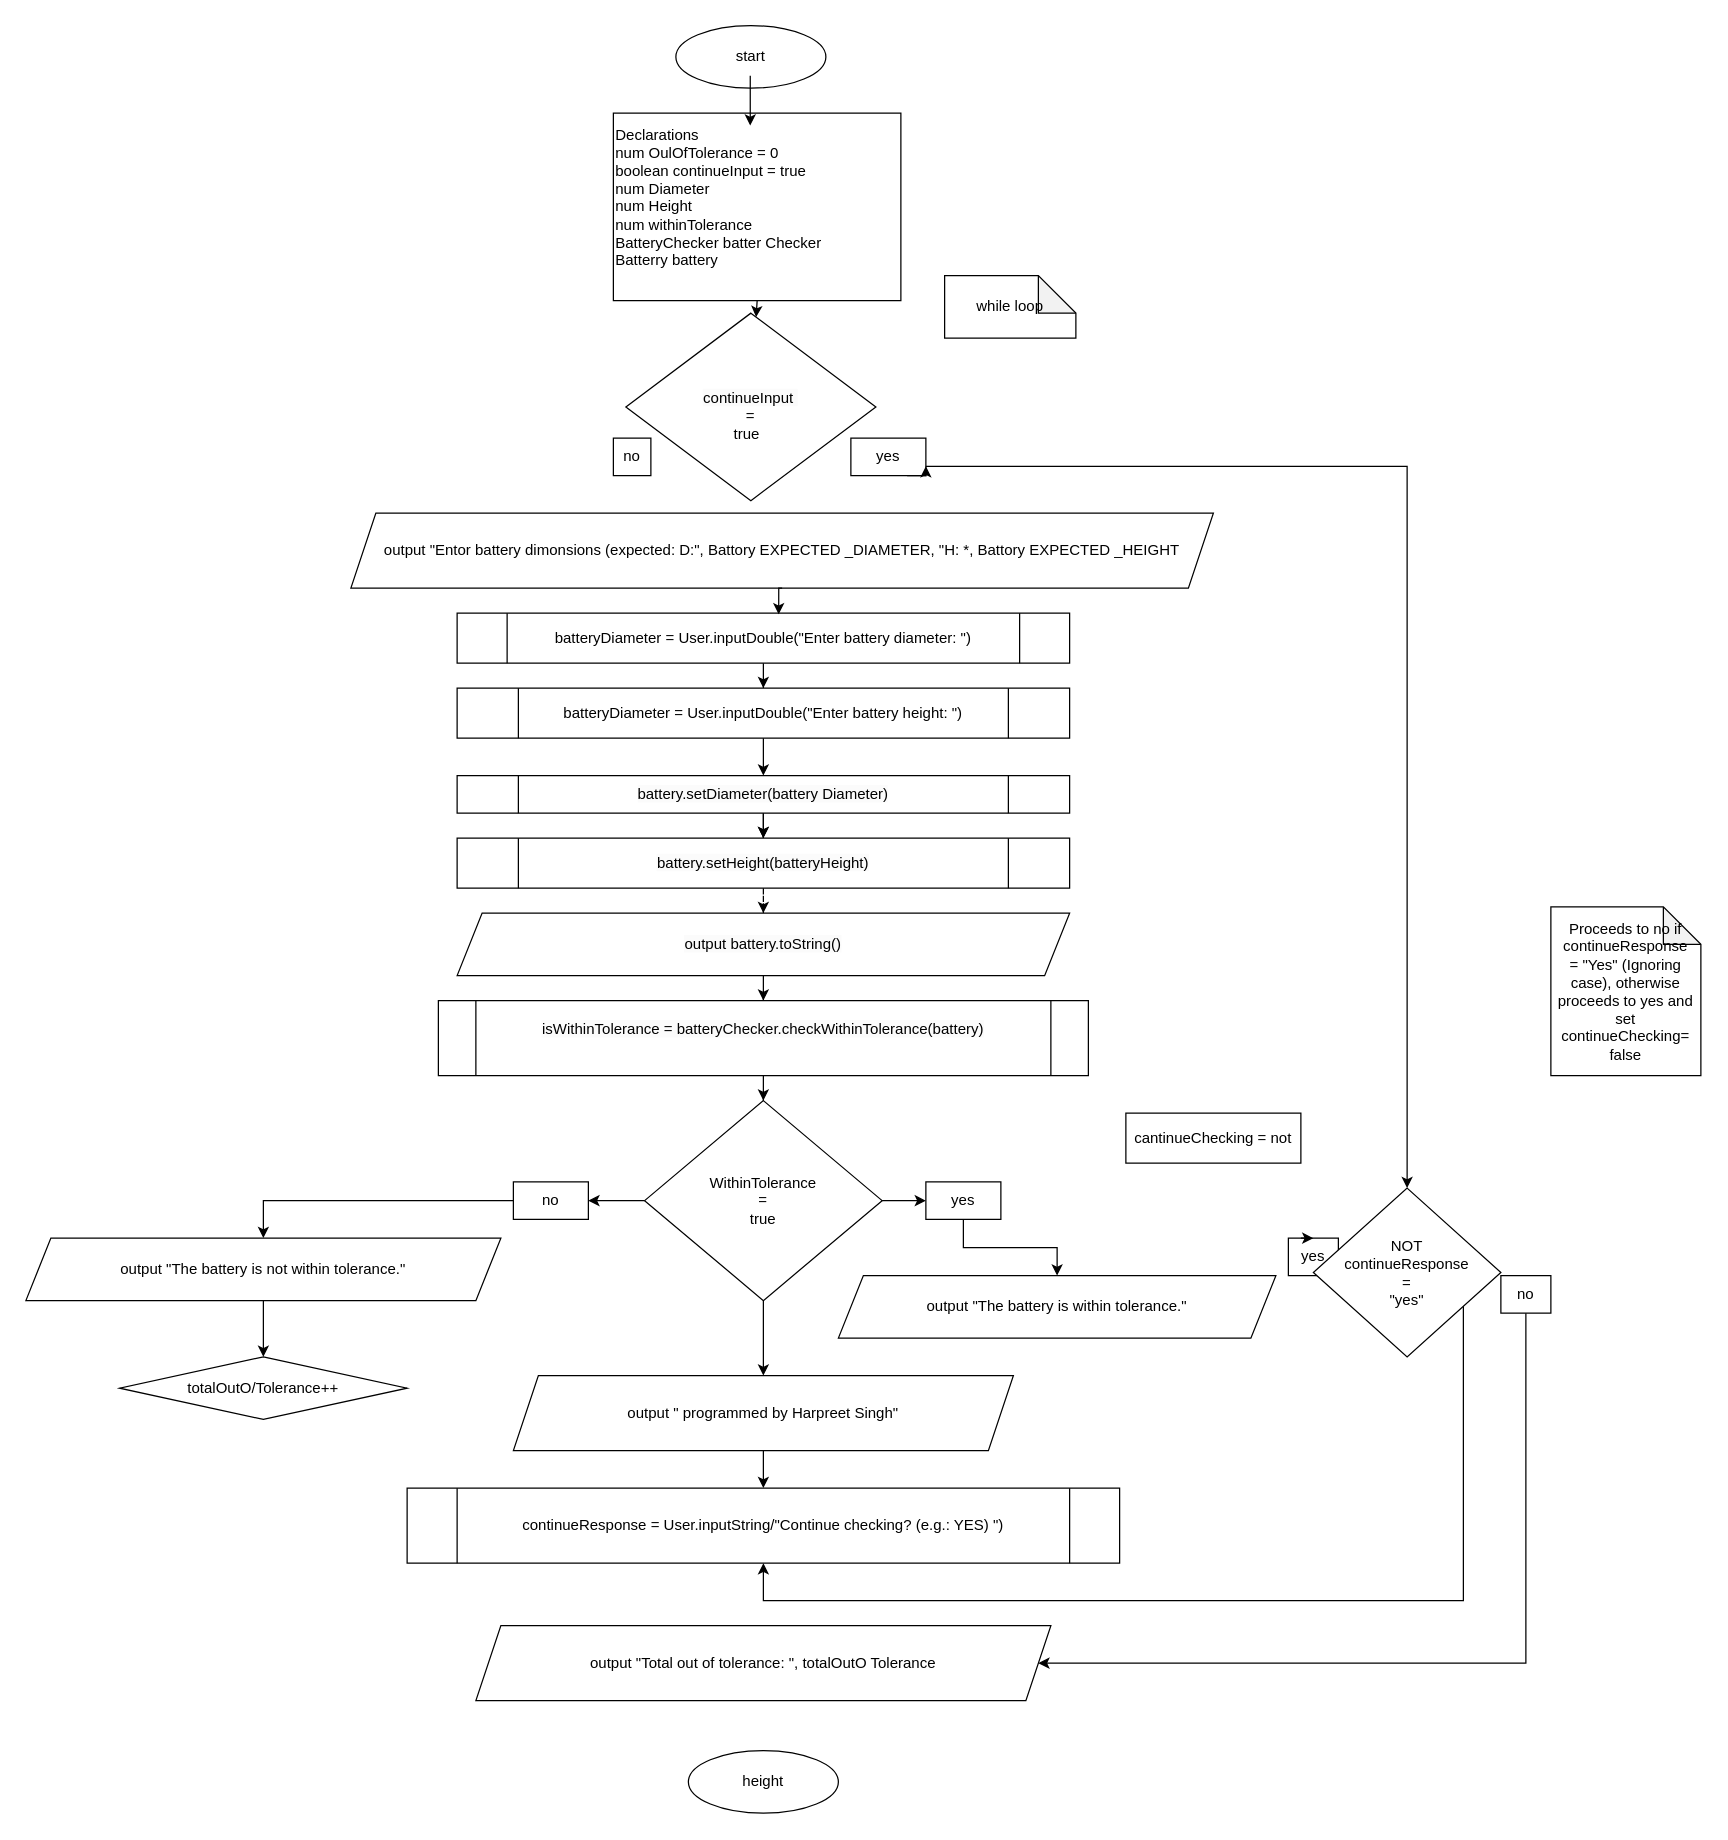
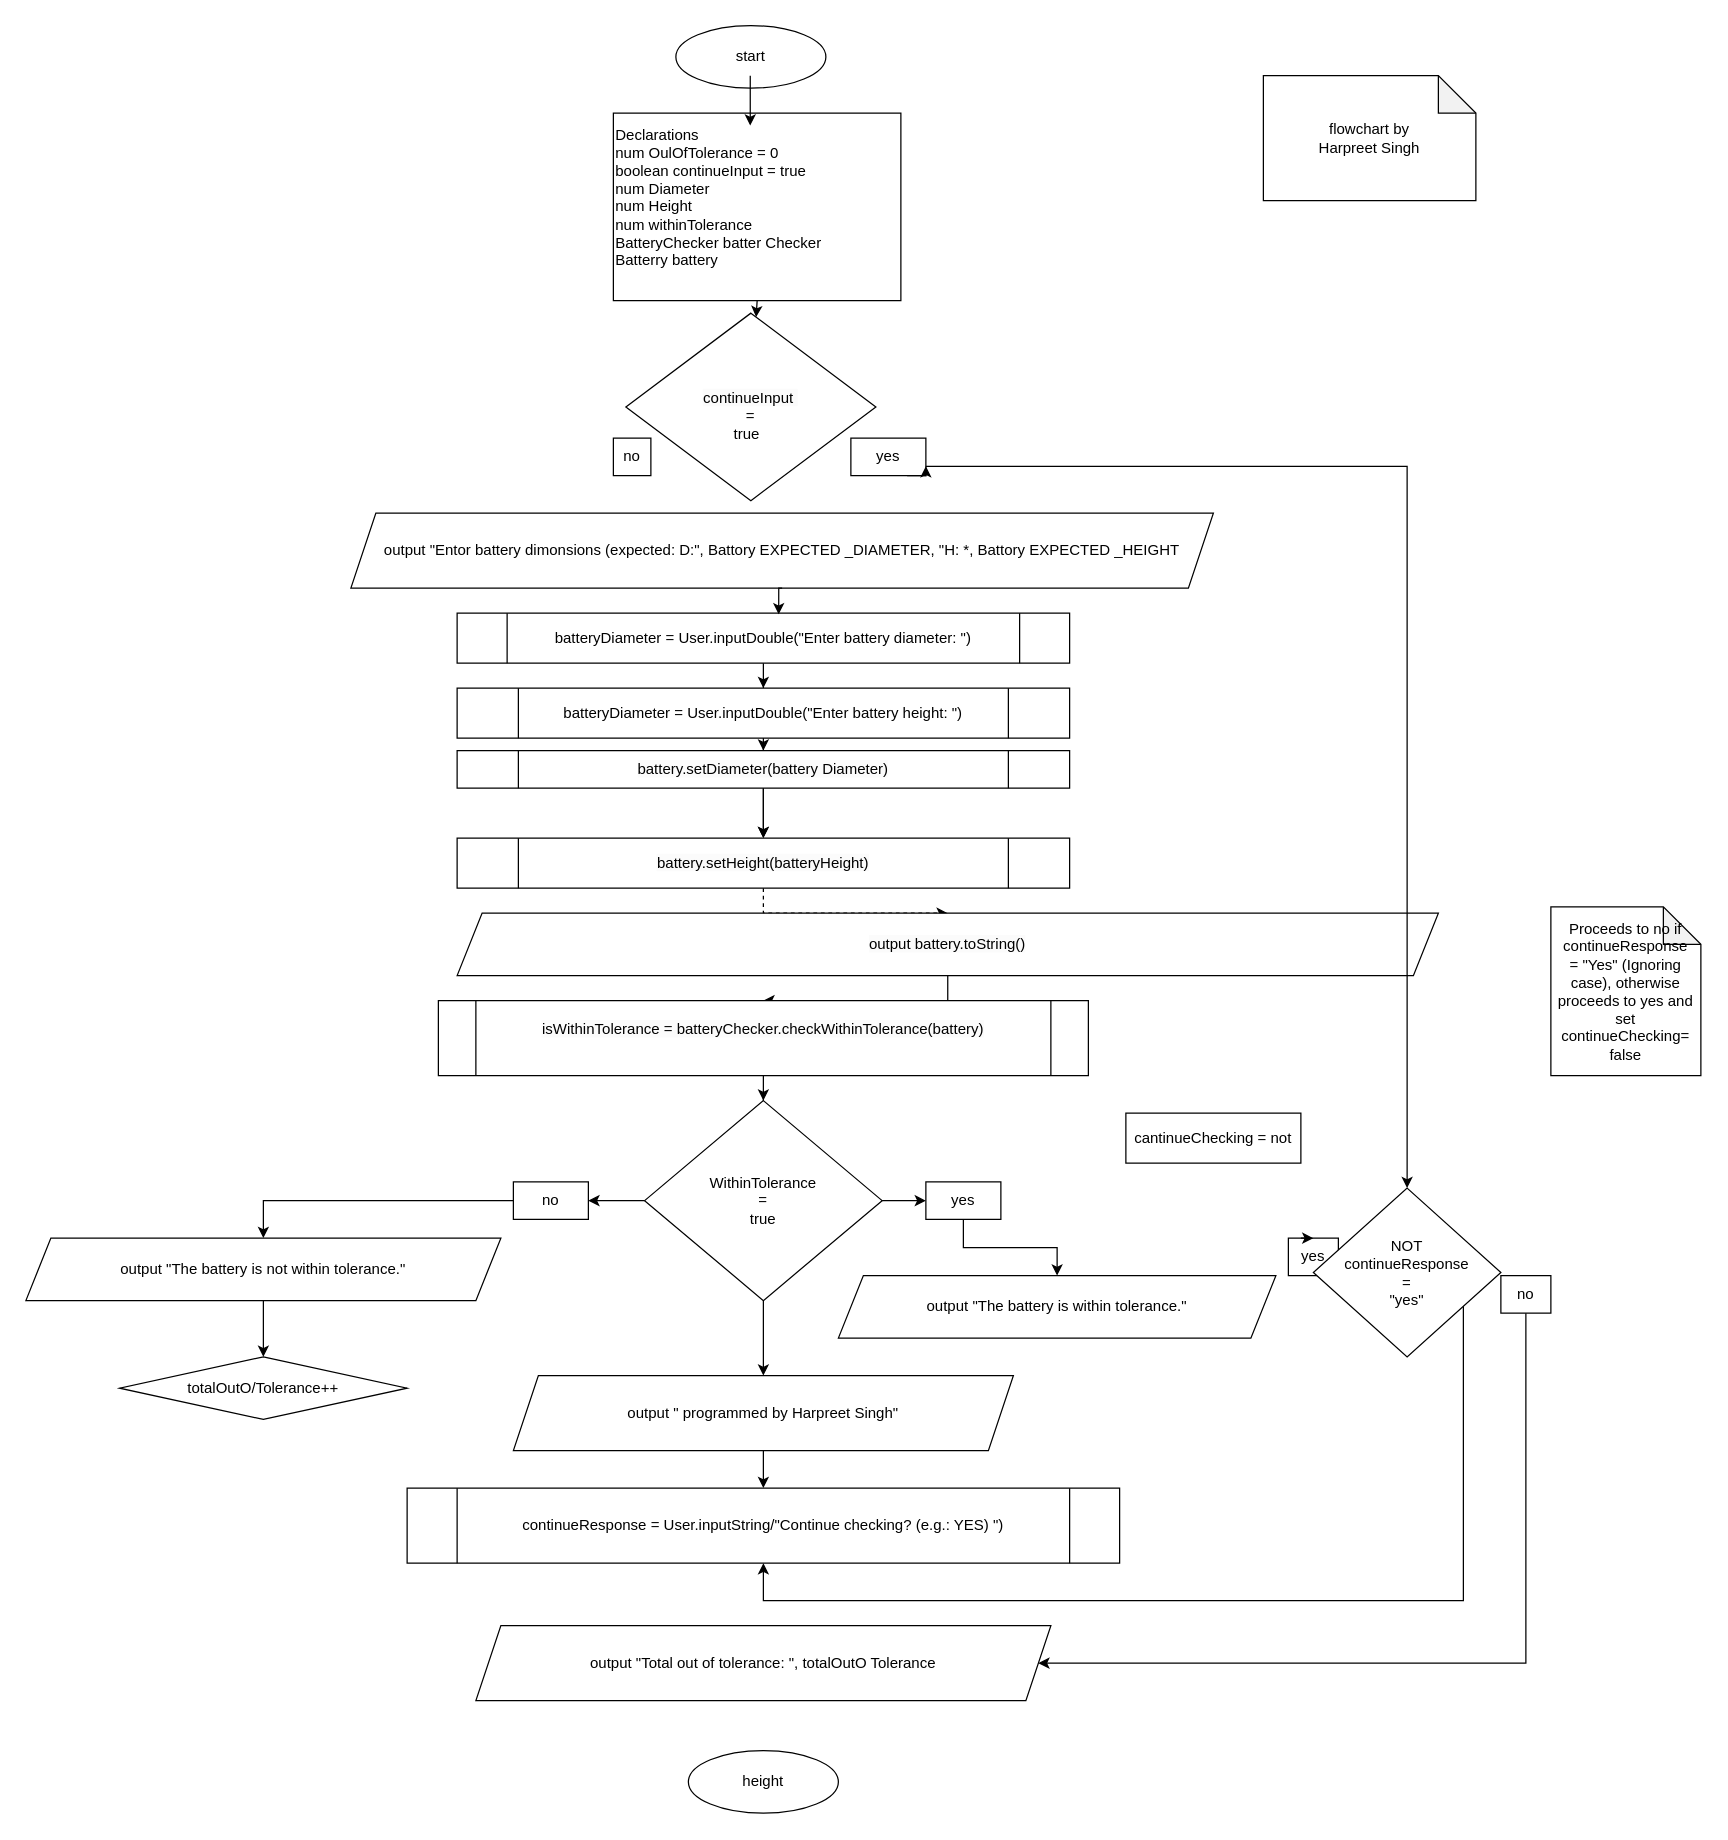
none -> (1369, 138)
(1010, 307) -> none
(763, 794) -> (763, 769)
(763, 944) -> (948, 944)
